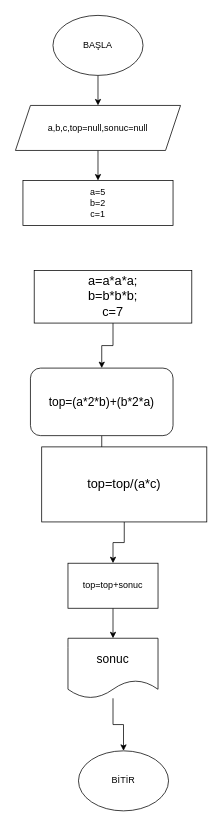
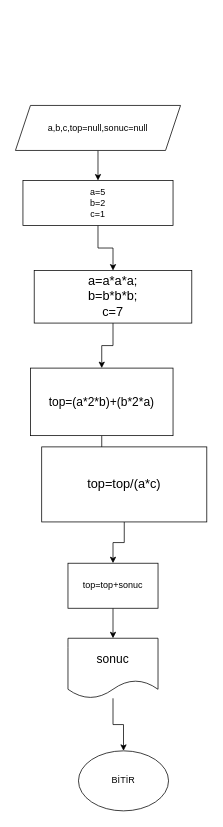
(98, 45) -> none
(98, 99) -> none
none -> (98, 247)
(102, 402) -> (102, 402)
